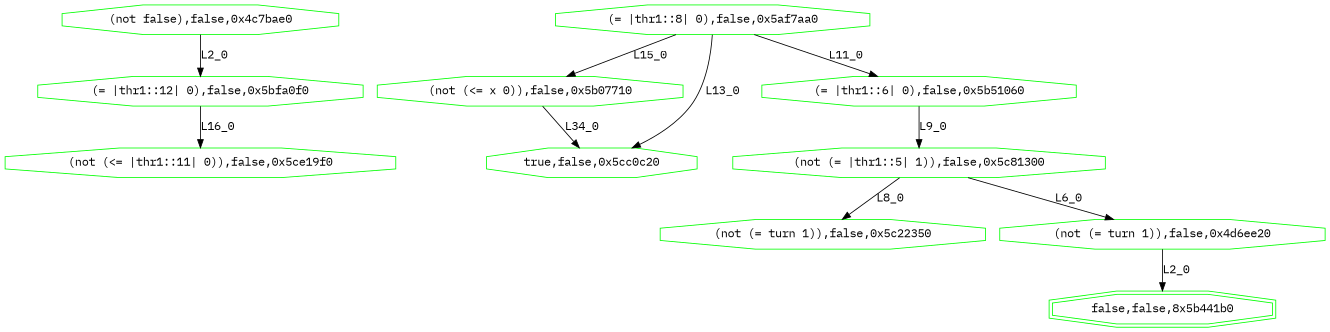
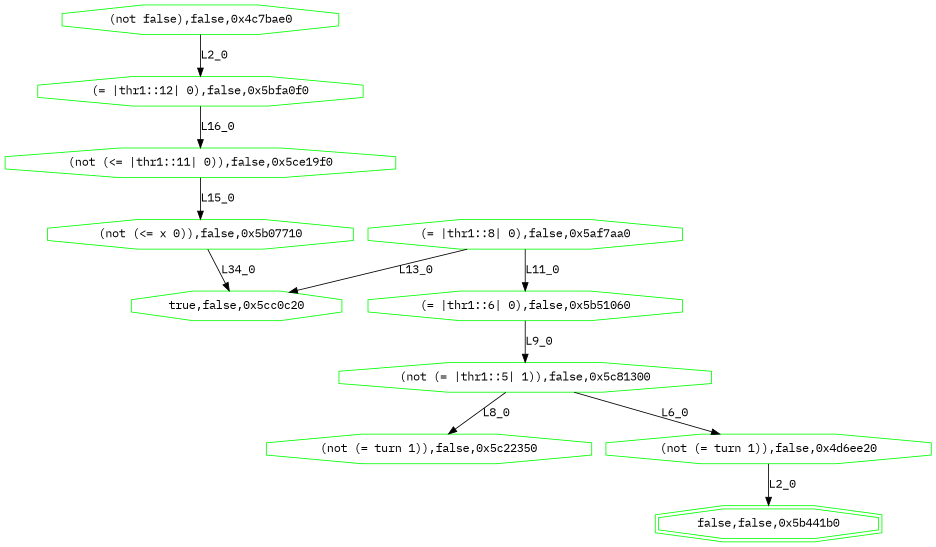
(625, 54) -> (200, 194)
(1162, 309) -> (769, 524)
